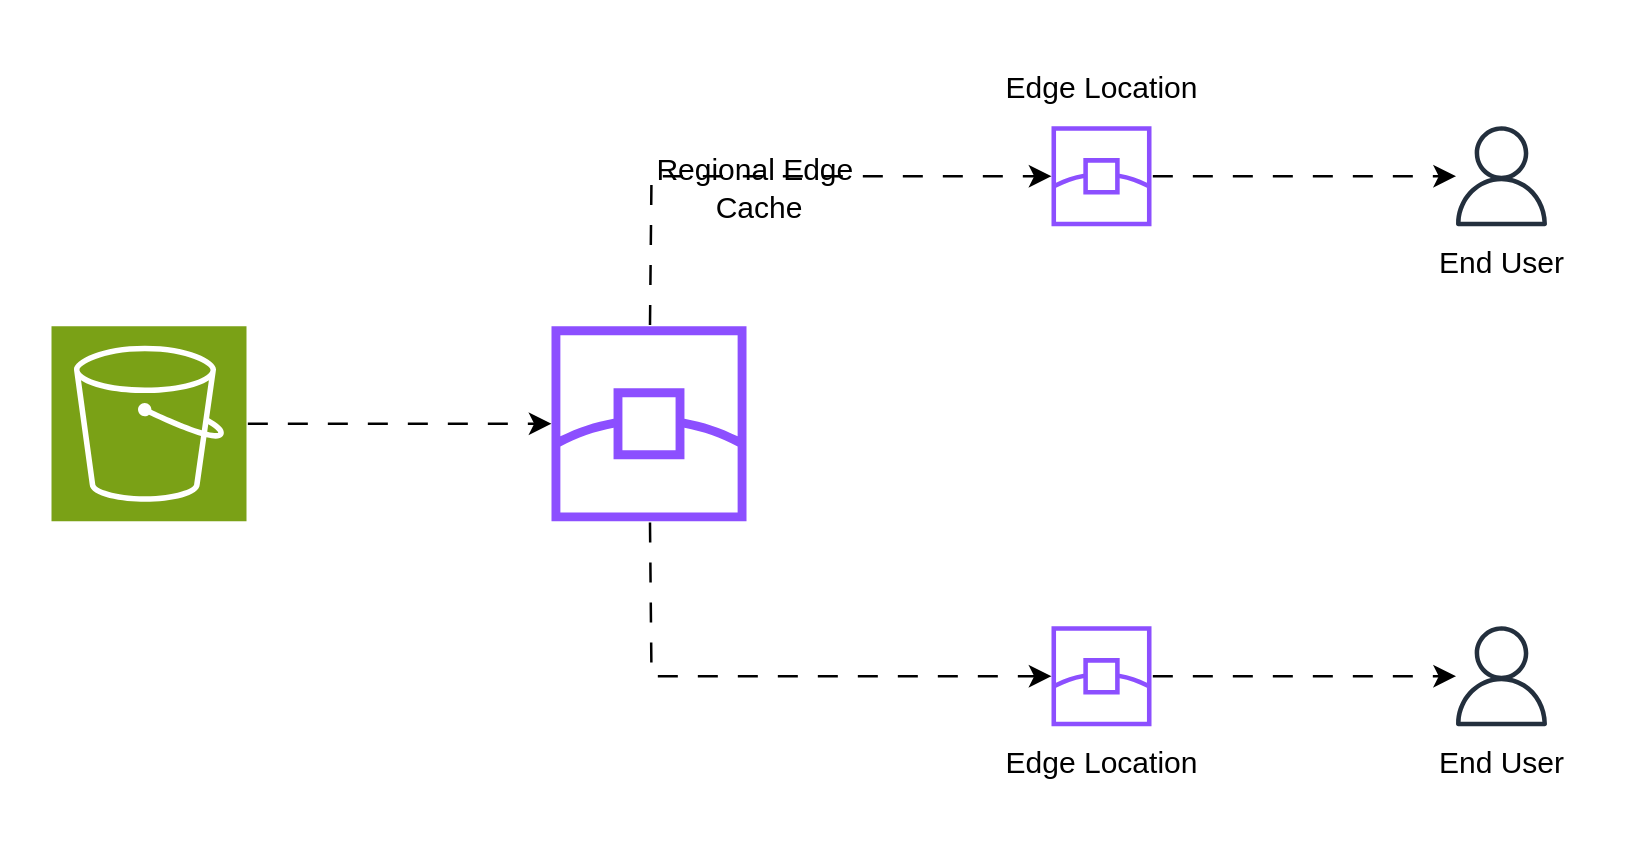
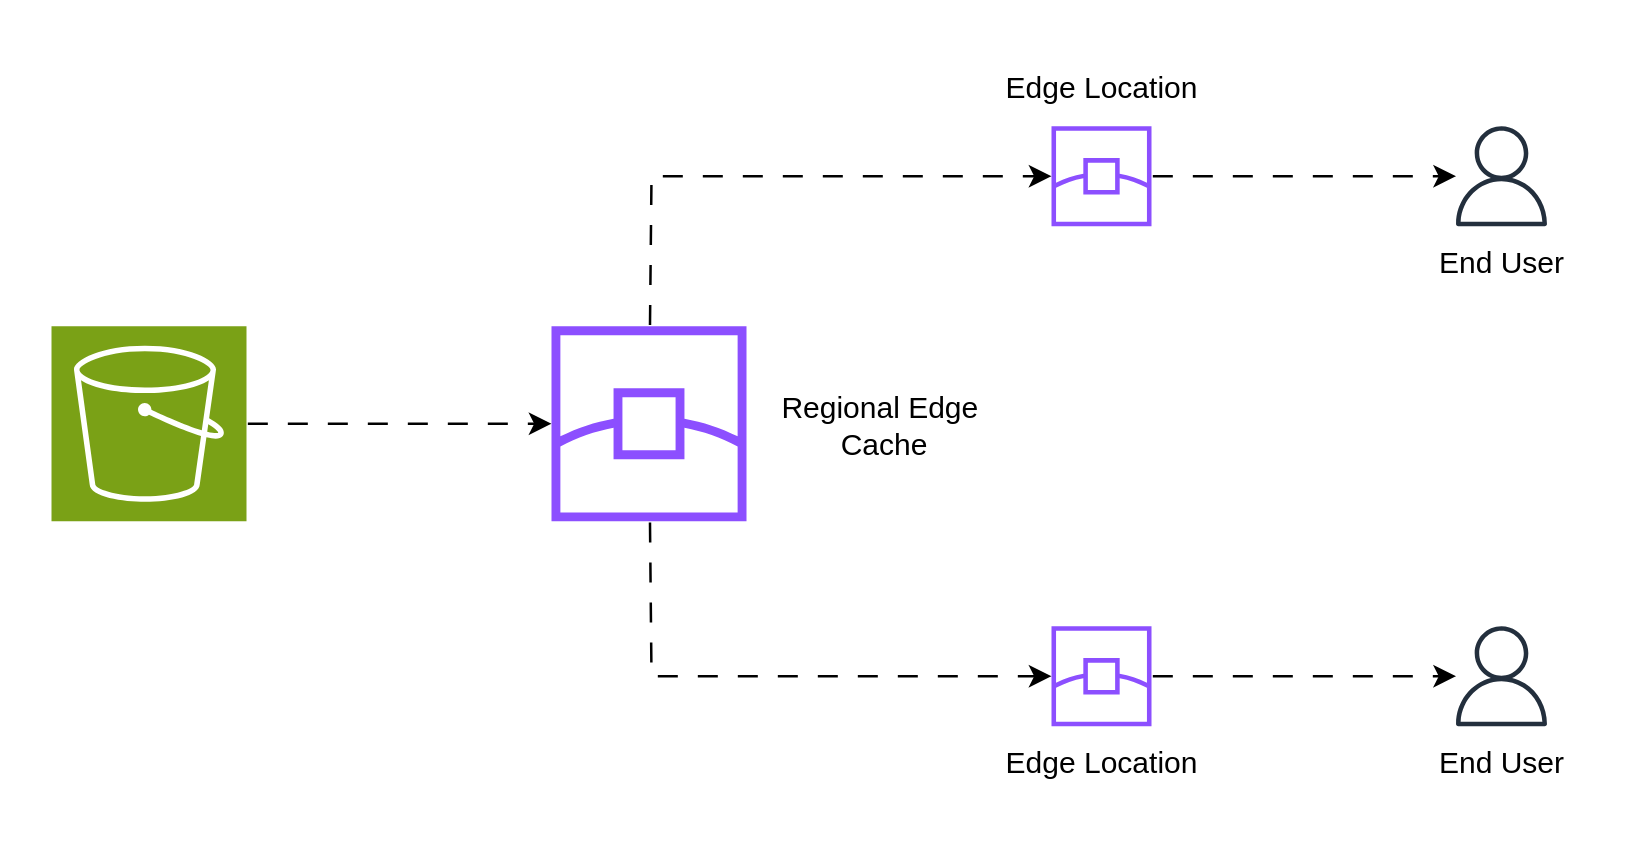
(759, 189) -> (884, 426)
